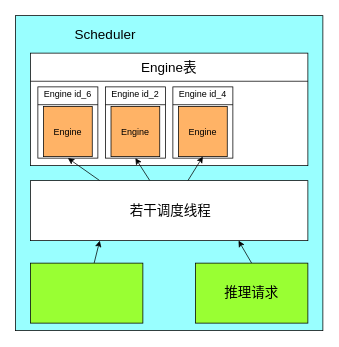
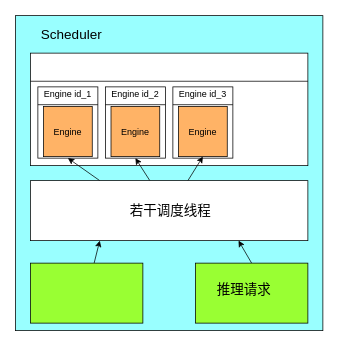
(105, 34) -> (72, 34)
(169, 67) -> none
(68, 94) -> (68, 94)
(203, 94) -> (203, 94)
(252, 293) -> (244, 289)
